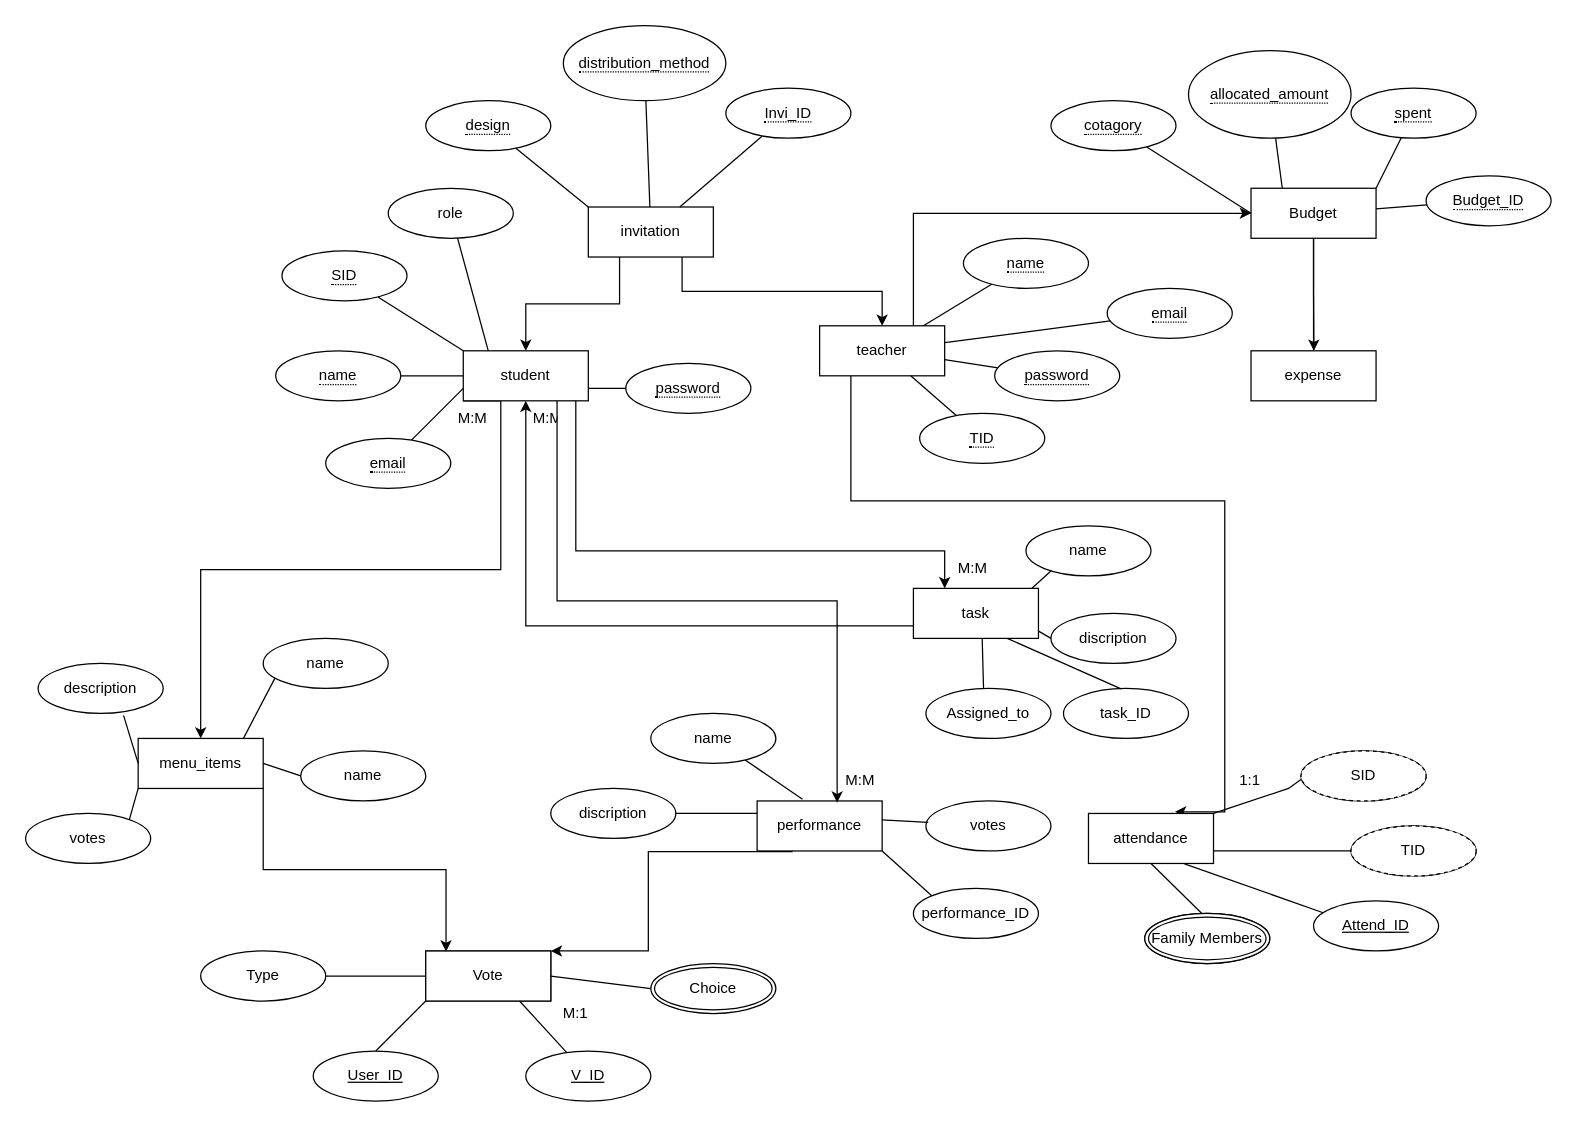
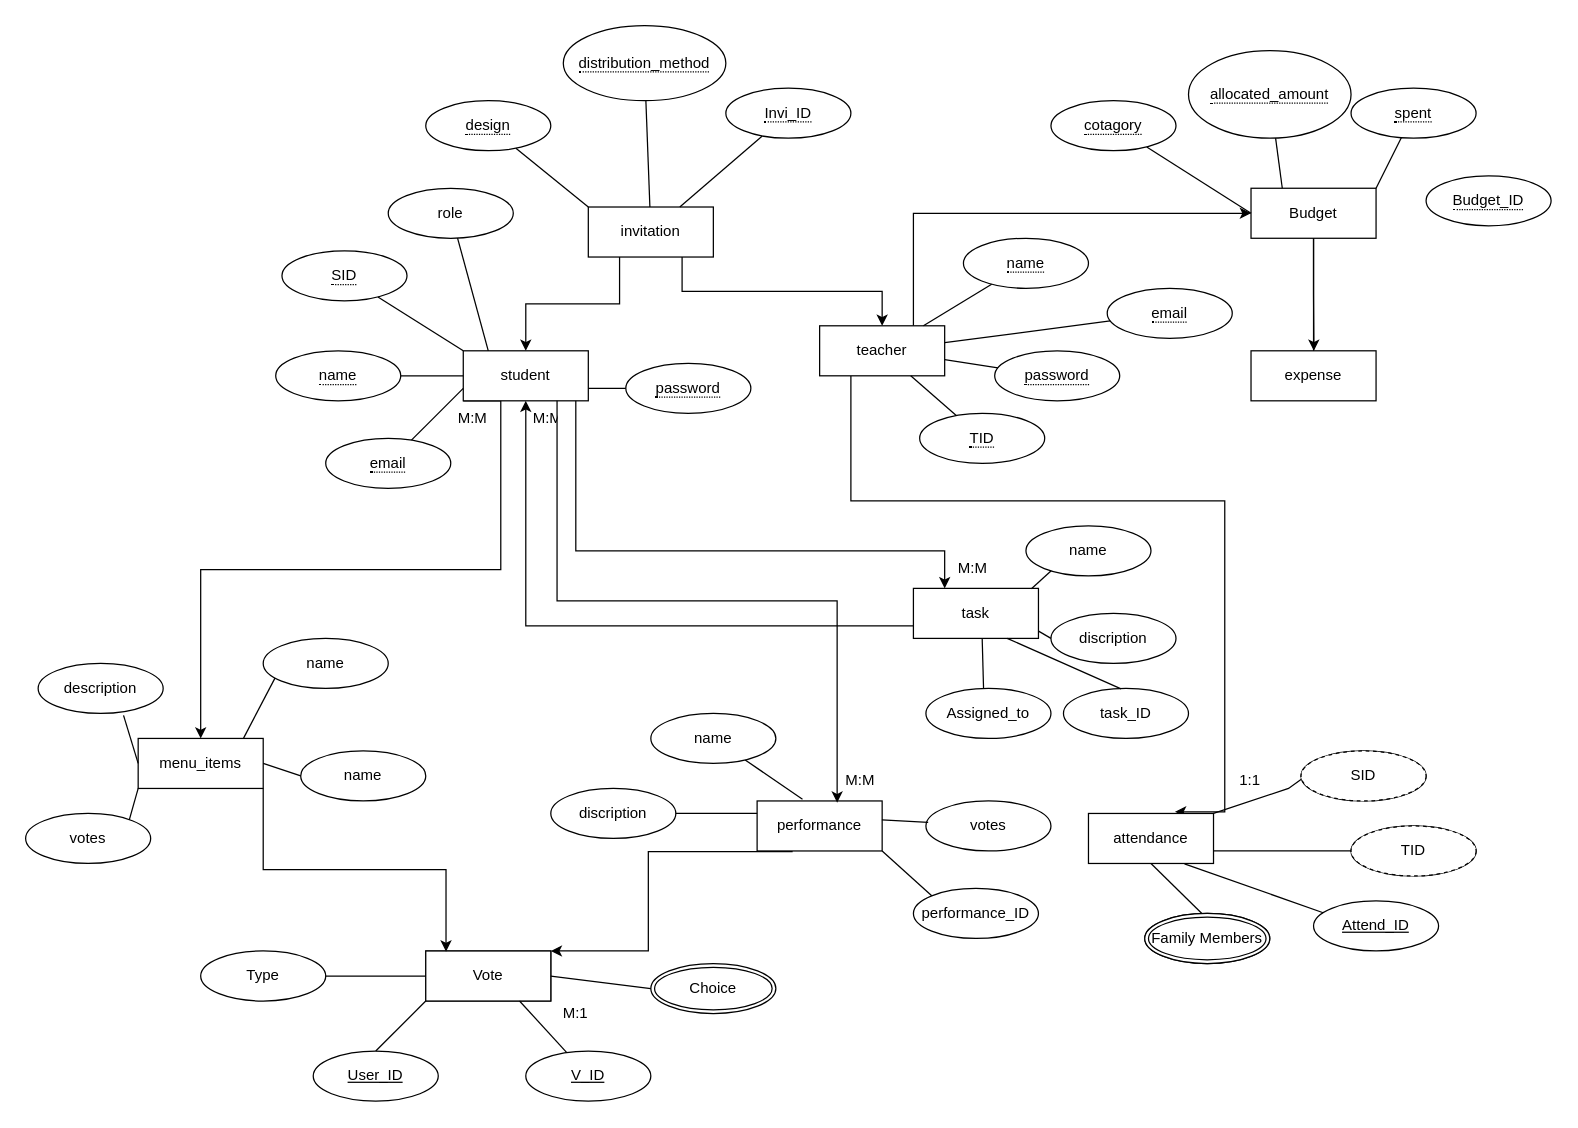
(1402, 207) -> none
